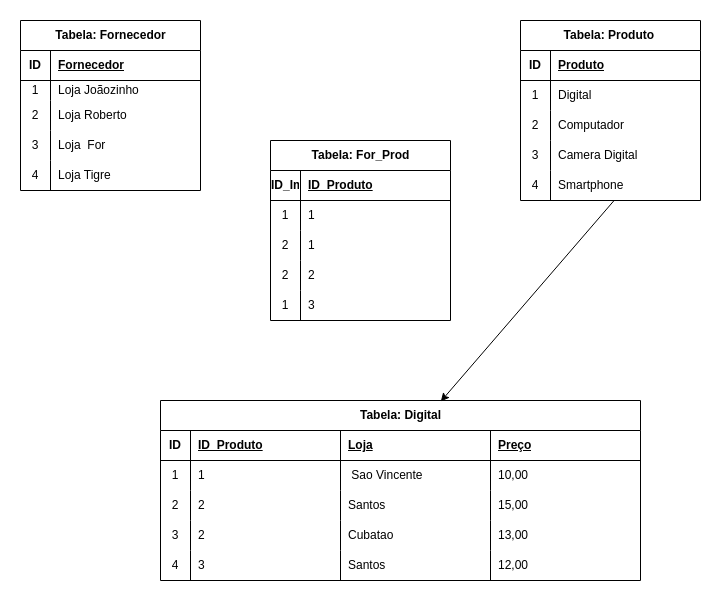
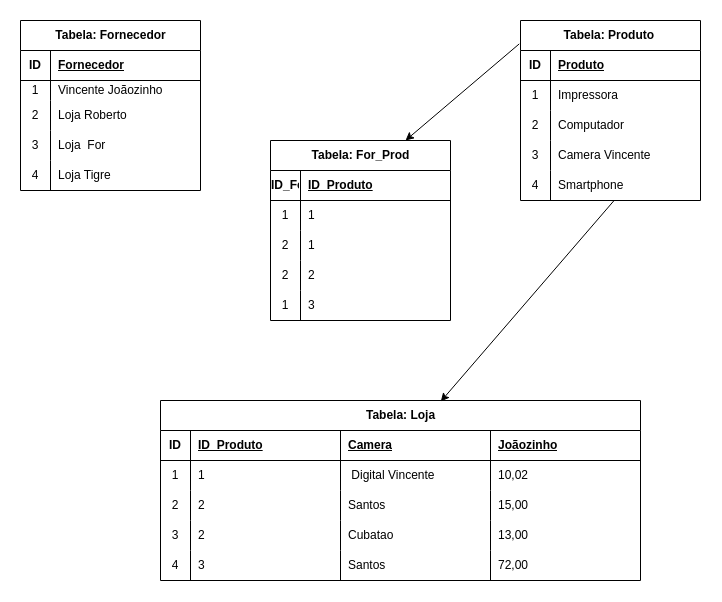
none -> (465, 90)
(102, 91) -> (114, 91)
(577, 96) -> (592, 96)
(599, 156) -> (606, 156)
(286, 186) -> (286, 186)
(401, 416) -> (401, 416)
(362, 446) -> (369, 446)
(515, 446) -> (527, 446)
(386, 476) -> (394, 476)
(514, 476) -> (514, 476)
(514, 566) -> (514, 566)
